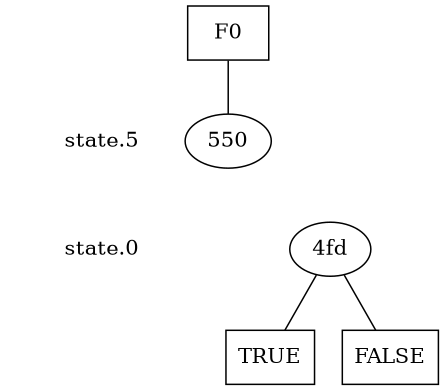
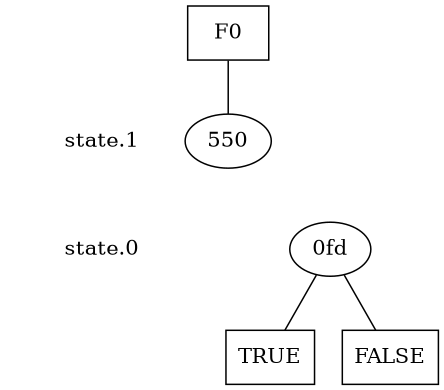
(102, 141) -> (102, 141)
(330, 249) -> (330, 249)
